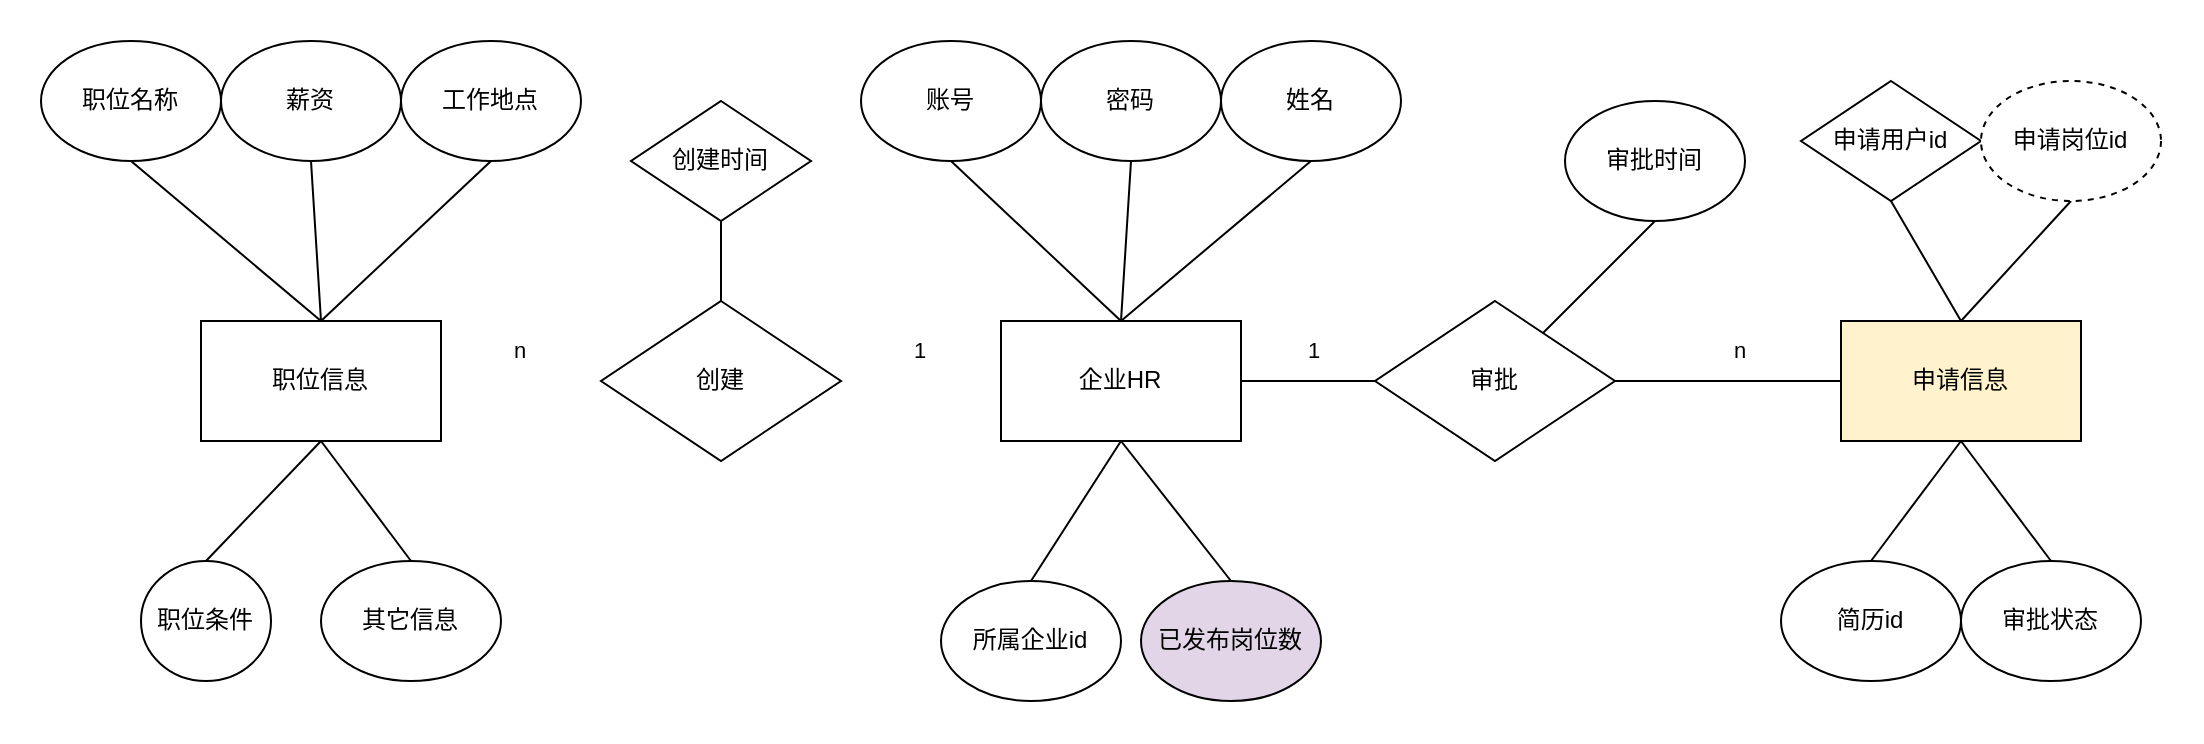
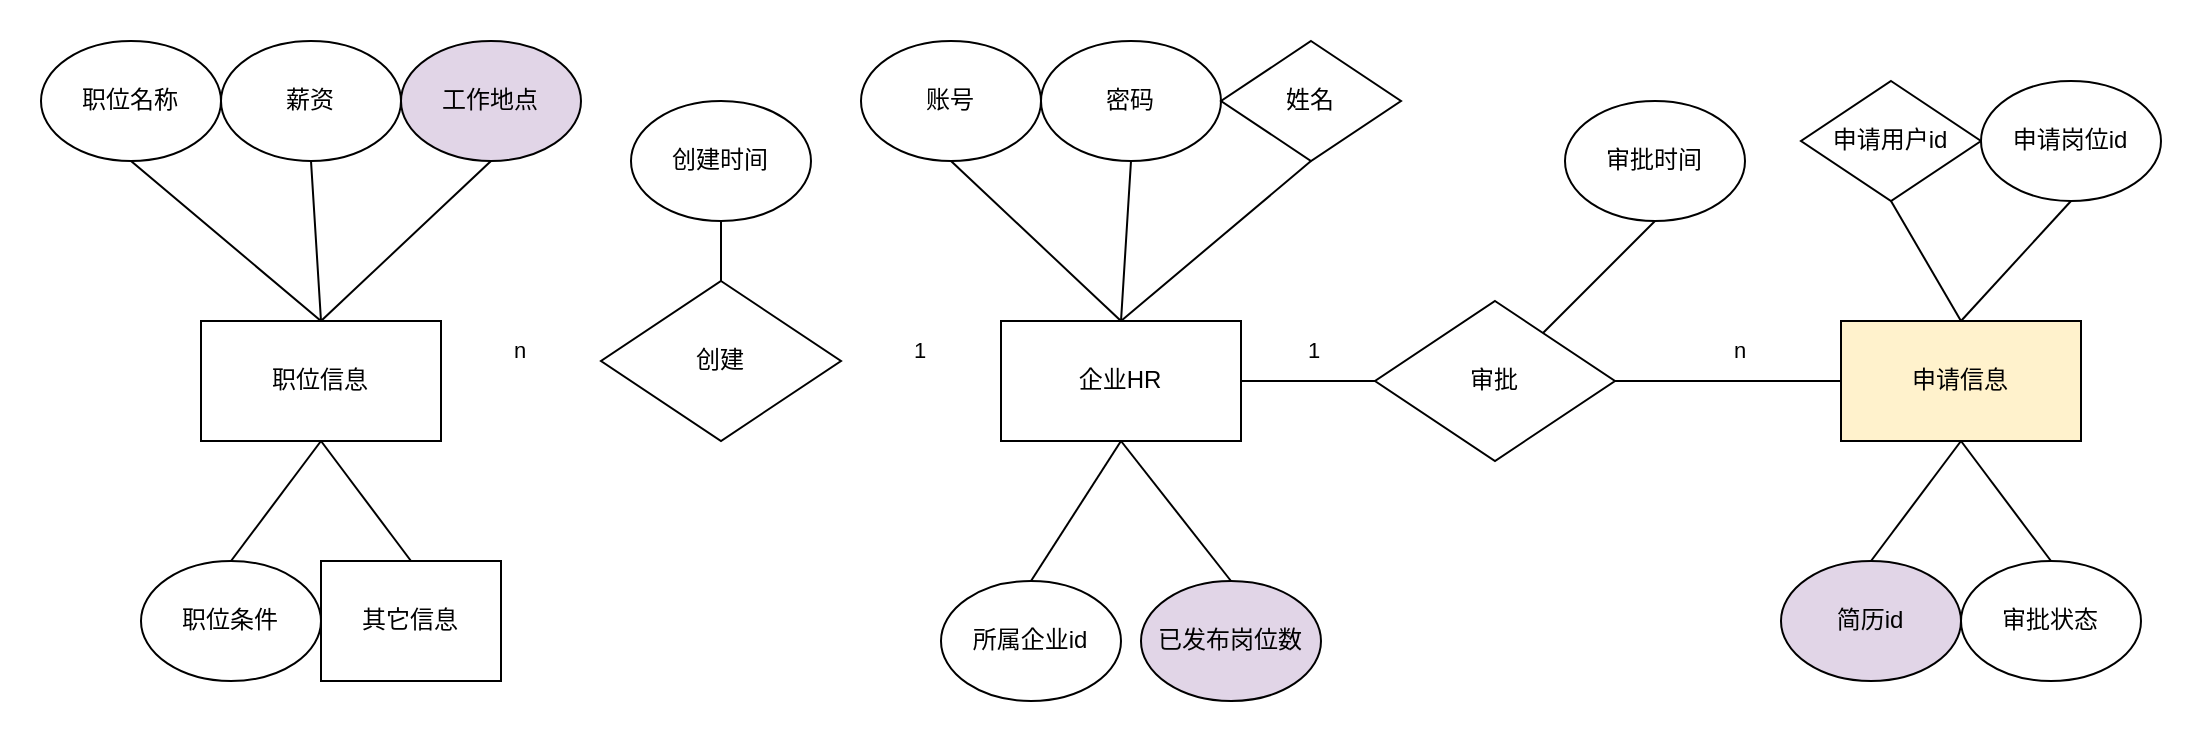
(491, 101) -> (491, 101)
(1311, 101) -> (1311, 101)
(2071, 141) -> (2071, 141)
(721, 161) -> (721, 161)
(721, 381) -> (721, 361)
(206, 621) -> (231, 621)
(411, 621) -> (411, 621)
(1871, 621) -> (1871, 621)
